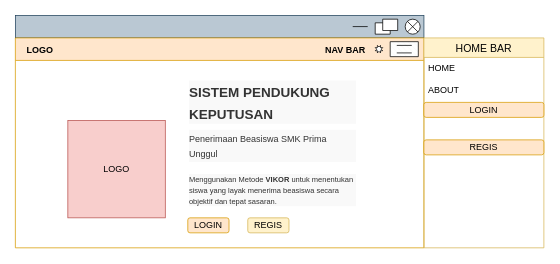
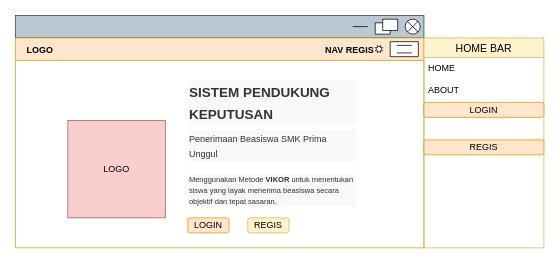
(317, 50) -> (322, 50)
